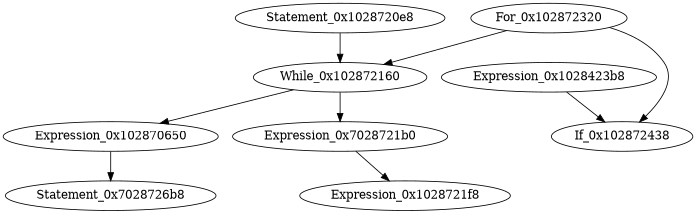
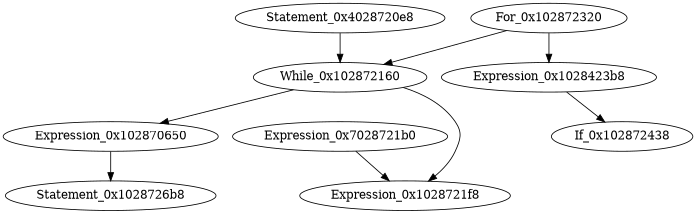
(340, 18) -> (340, 18)
(663, 61) -> (549, 44)
(340, 103) -> (455, 122)
(111, 196) -> (111, 196)
